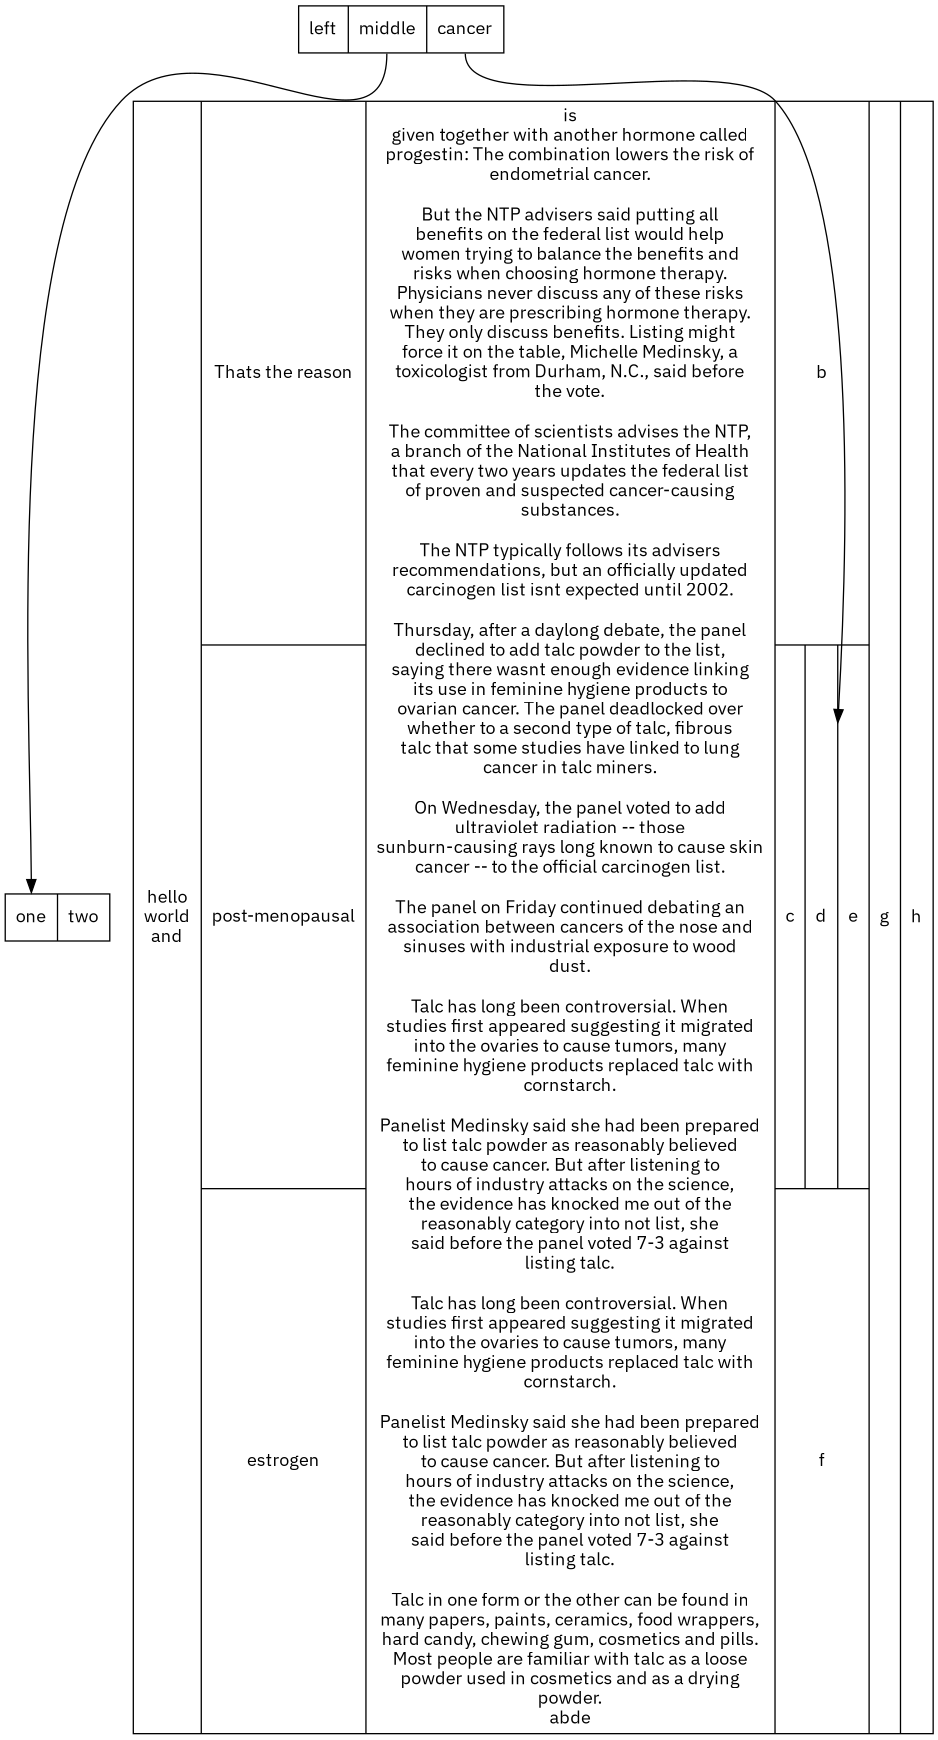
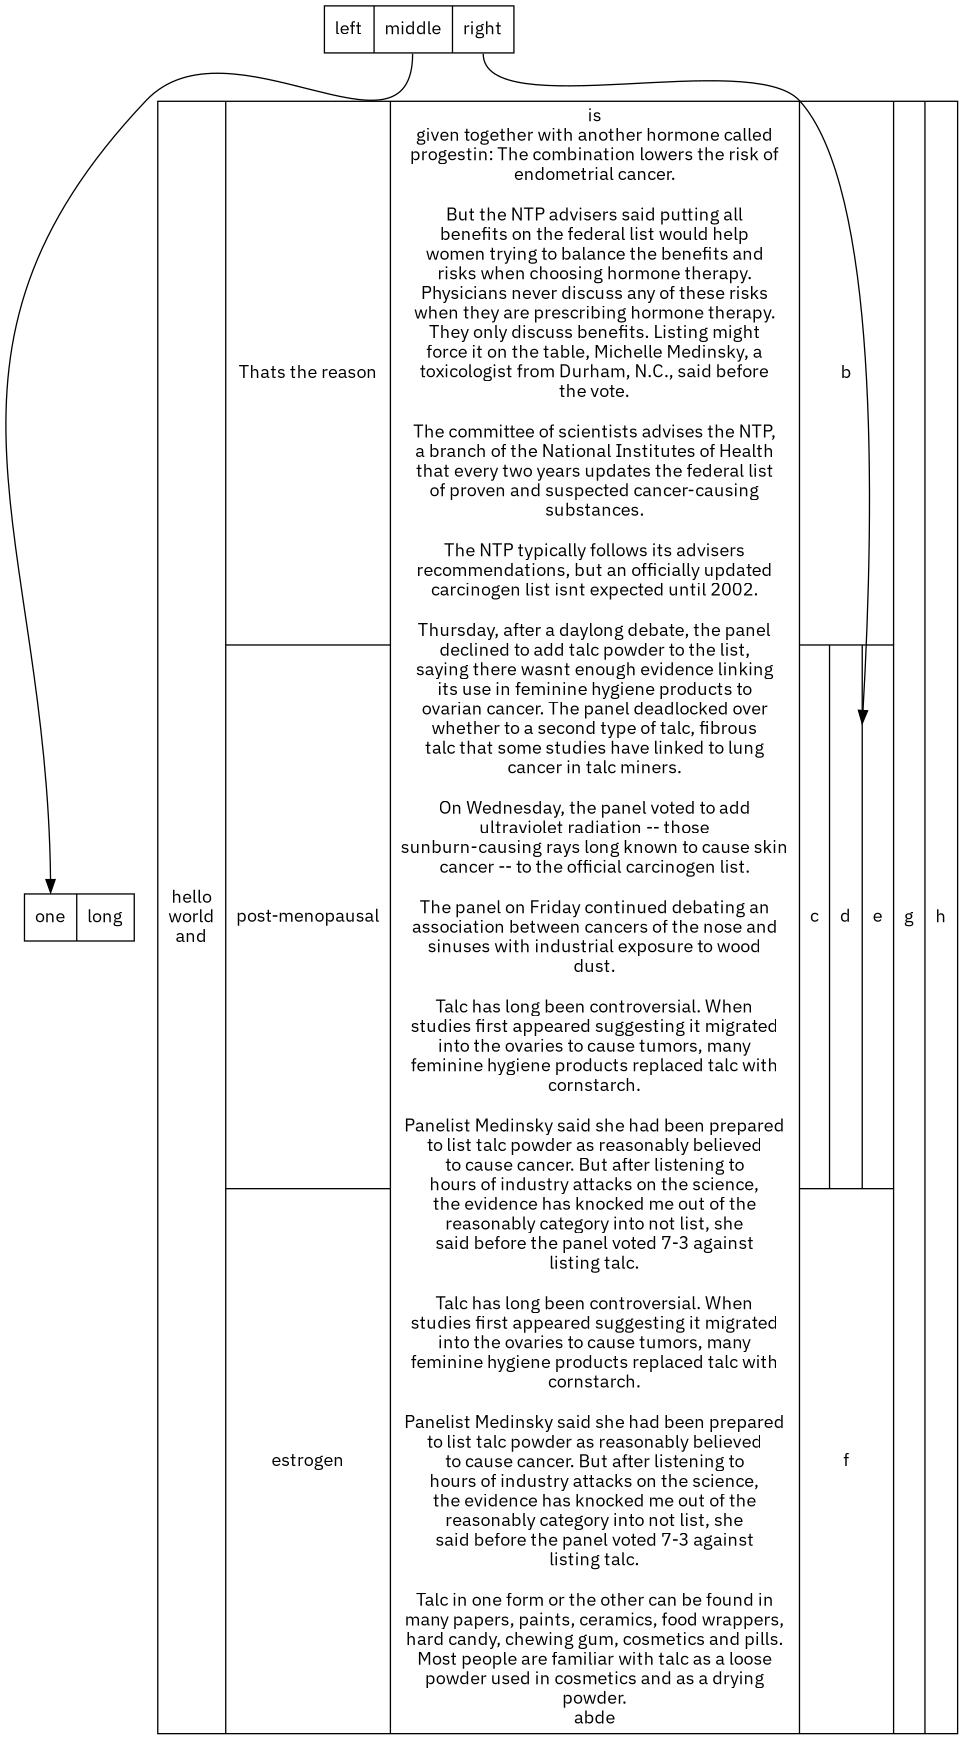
(465, 29) -> (483, 29)
(84, 917) -> (105, 917)
